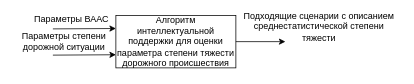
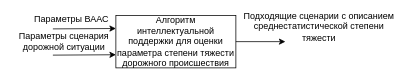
(64, 42) -> (64, 42)
